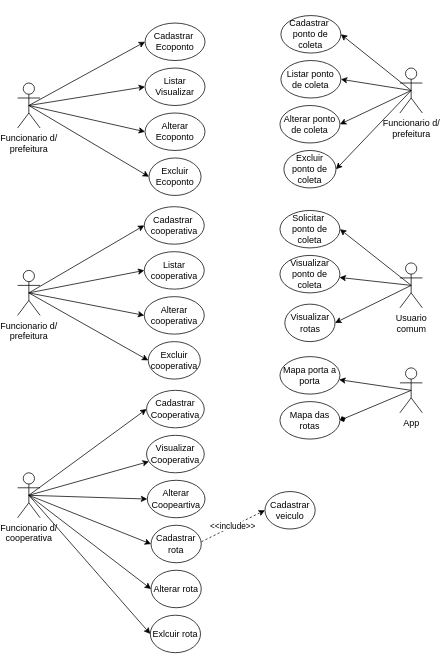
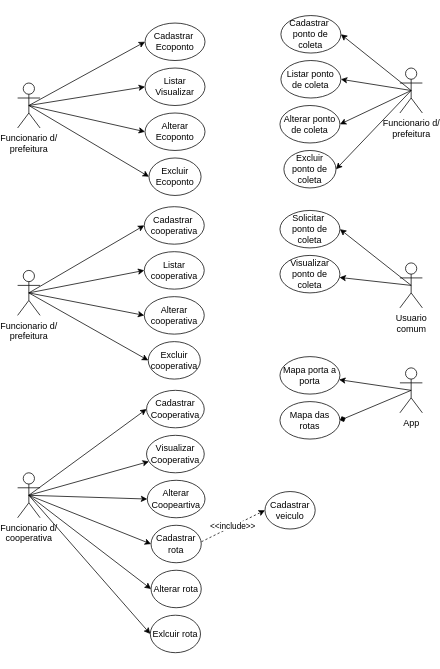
(375, 304) -> none
(310, 323) -> none
